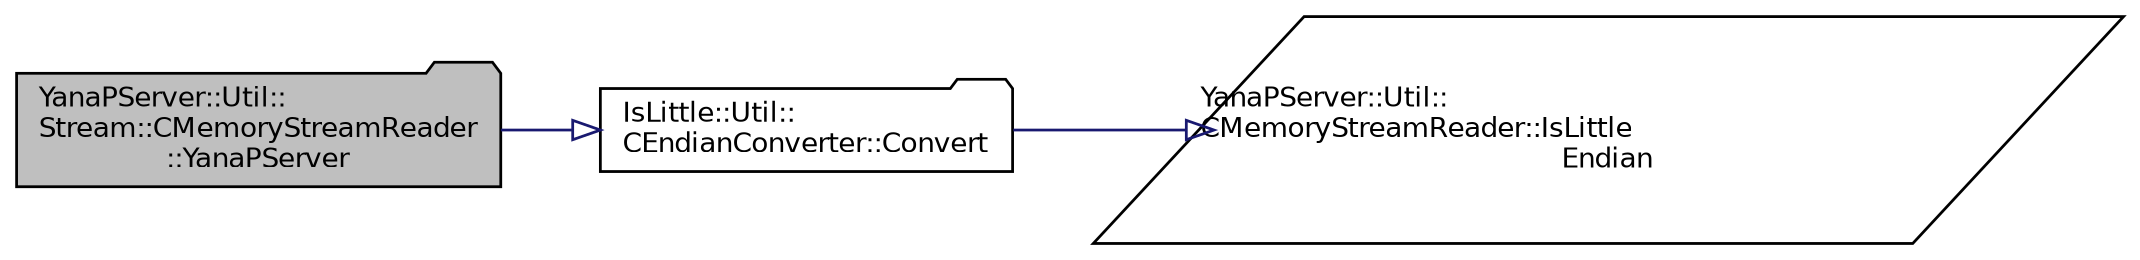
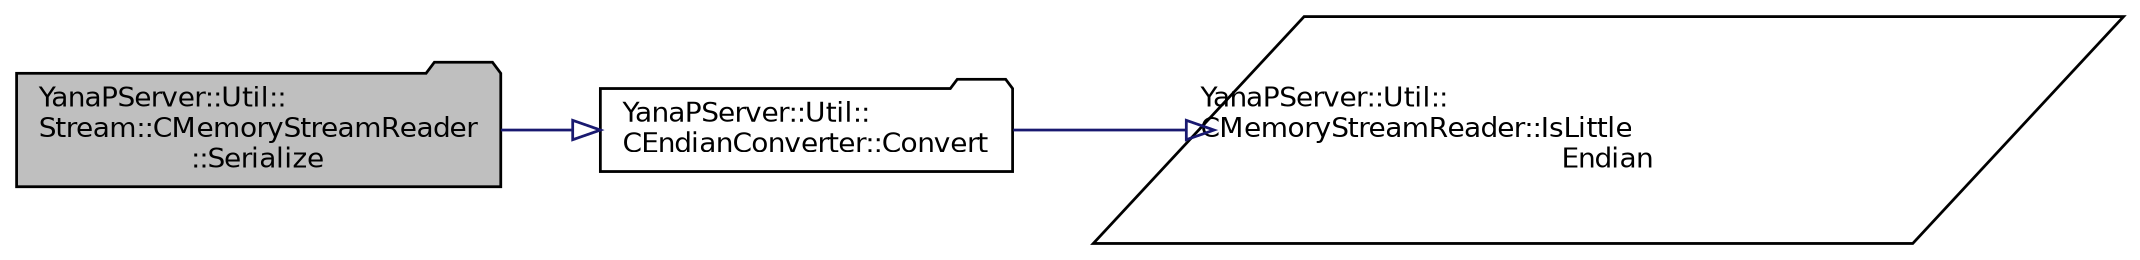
(259, 130) -> (259, 130)
(806, 130) -> (806, 130)
